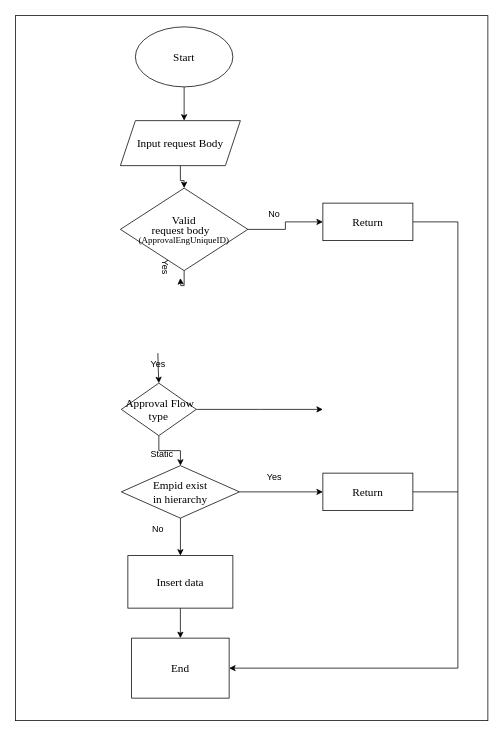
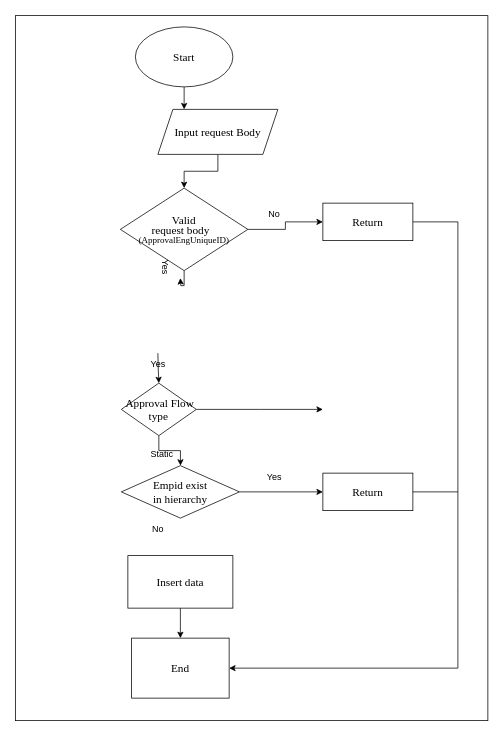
(180, 143) -> (218, 132)
(180, 533) -> none
